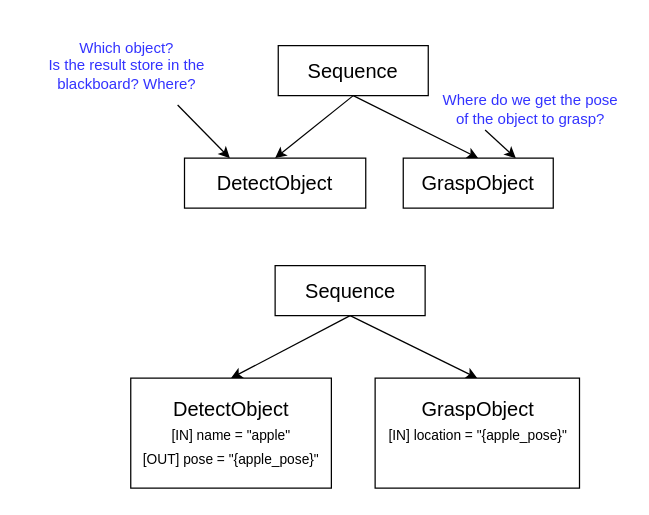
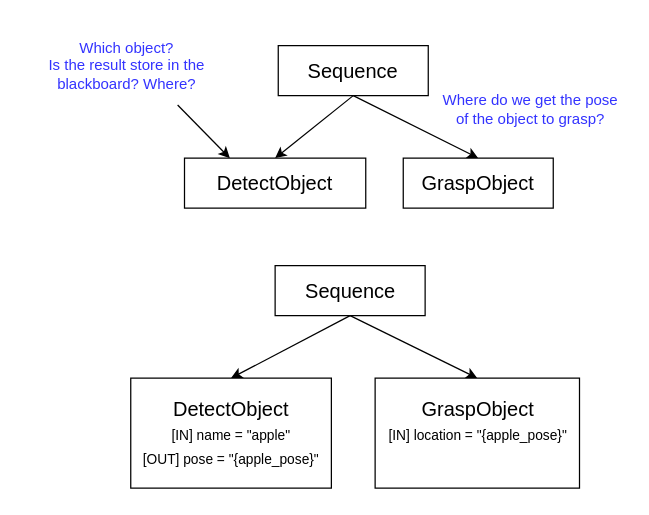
(497, 141) -> none
